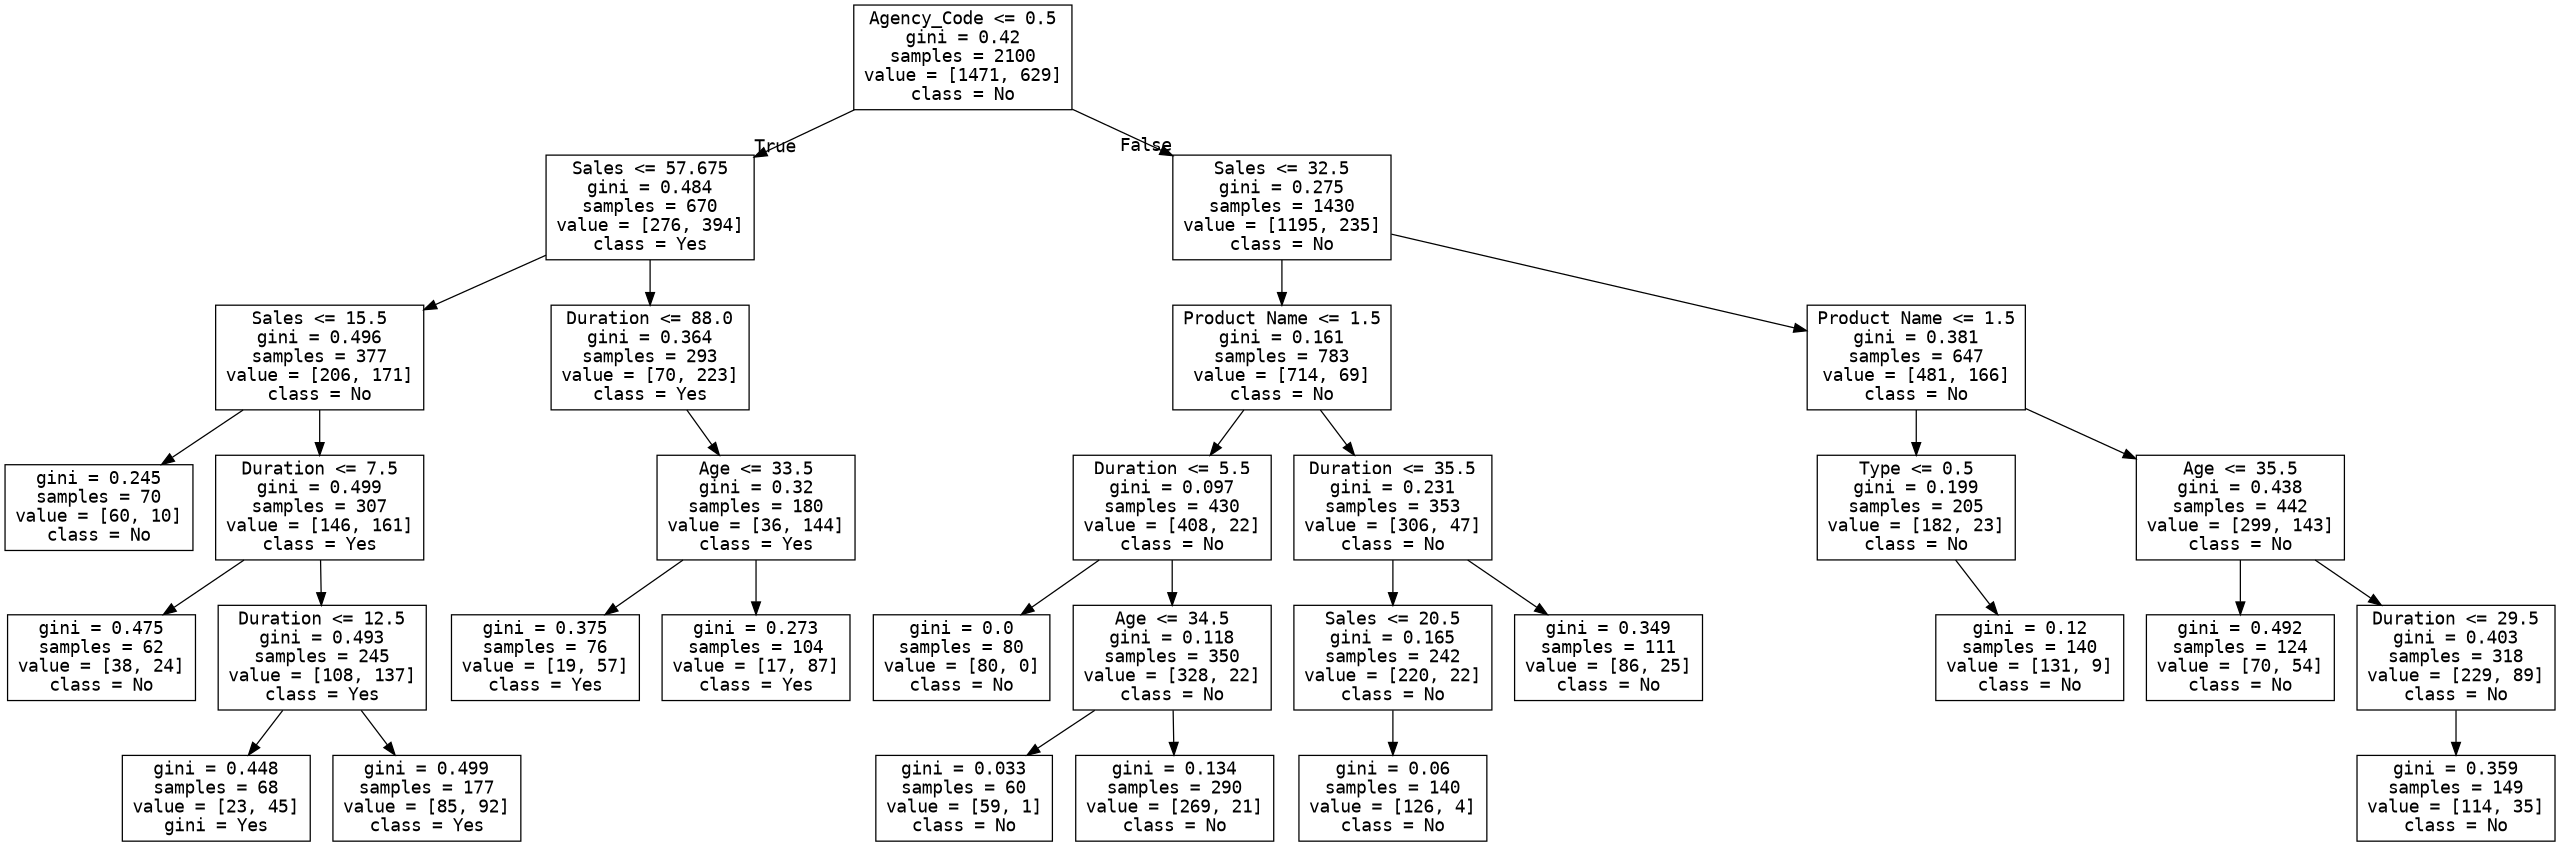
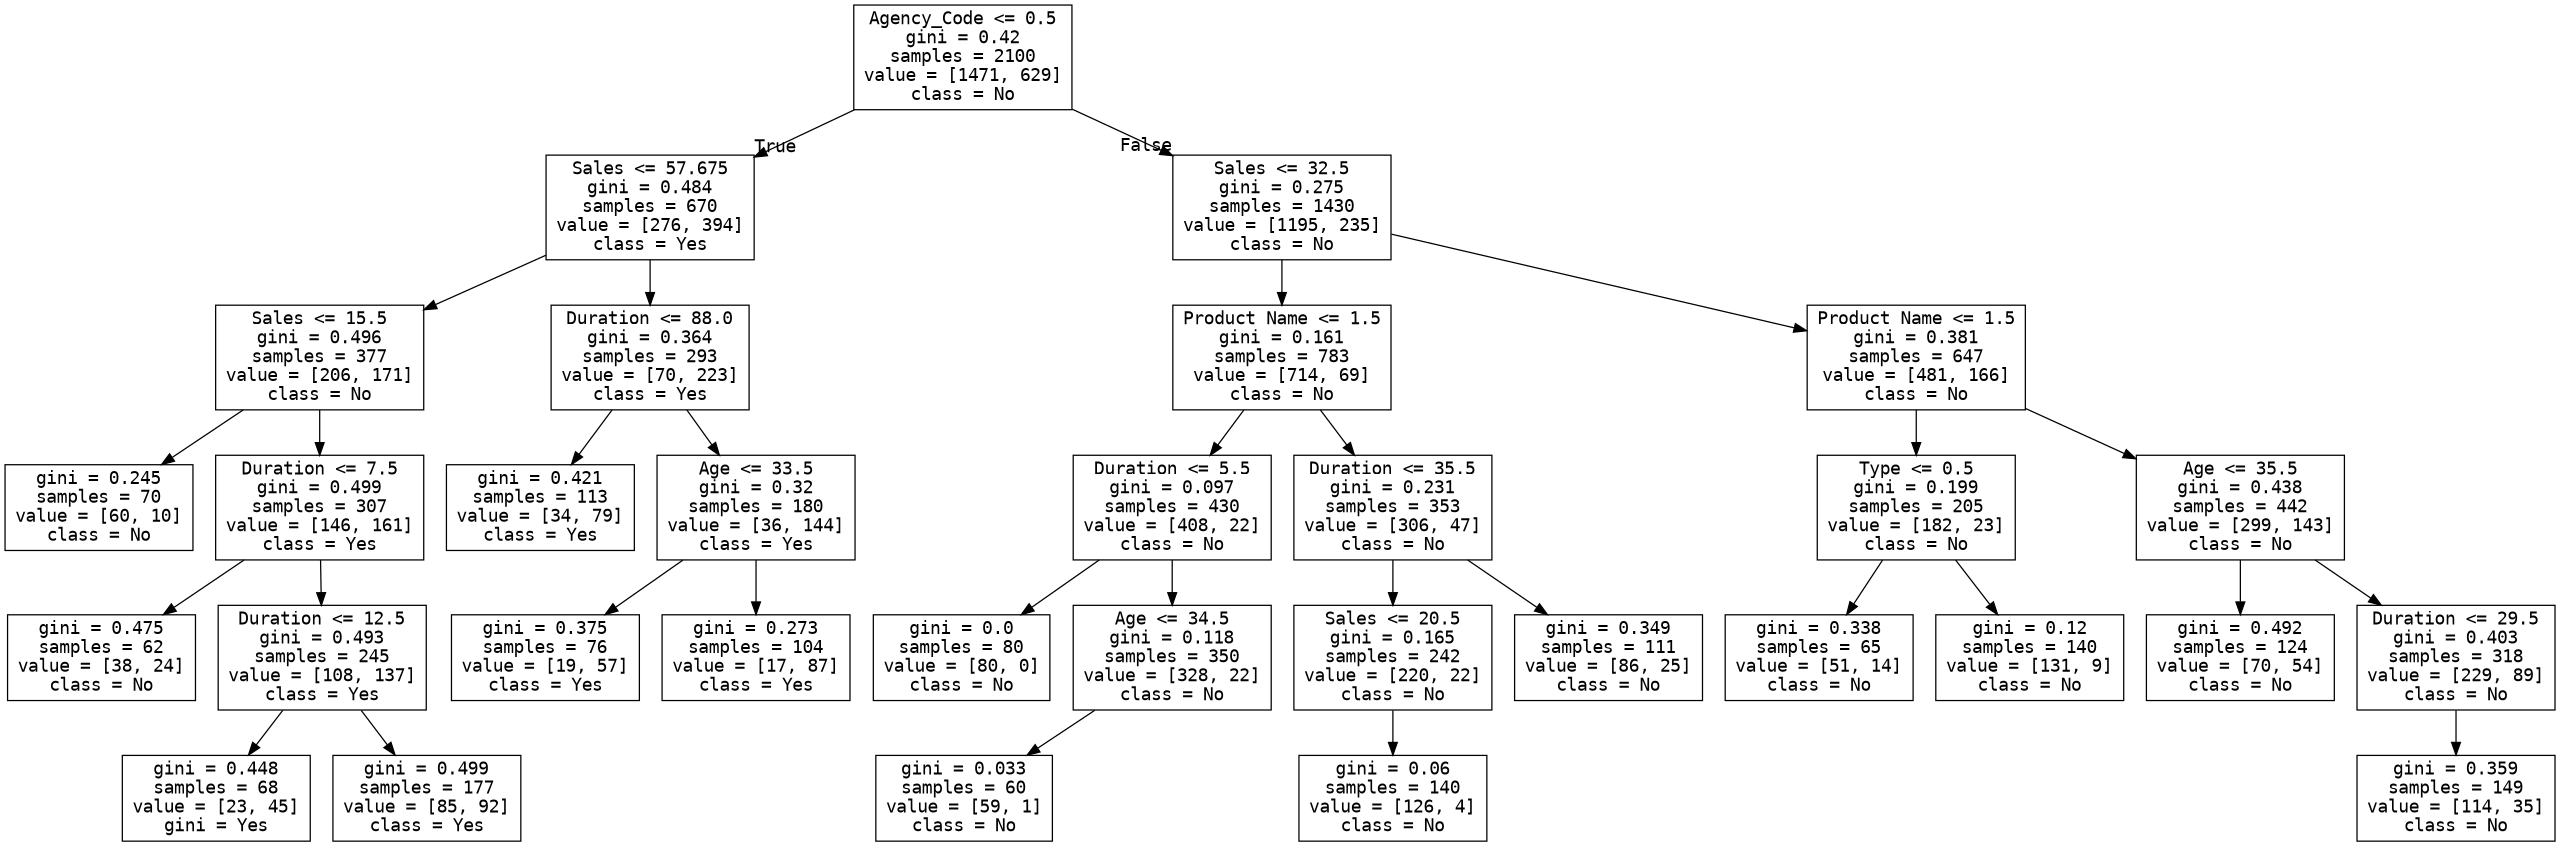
none -> (540, 508)
none -> (1819, 658)
(1175, 798) -> none
